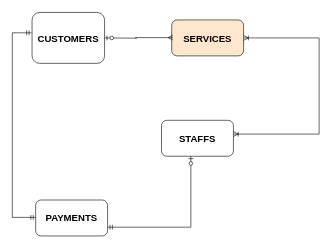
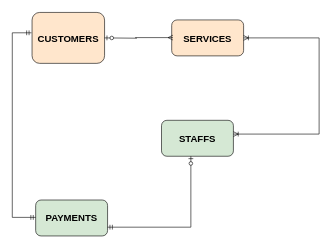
(68, 38) -> (68, 38)
(198, 138) -> (198, 138)
(72, 218) -> (72, 218)
